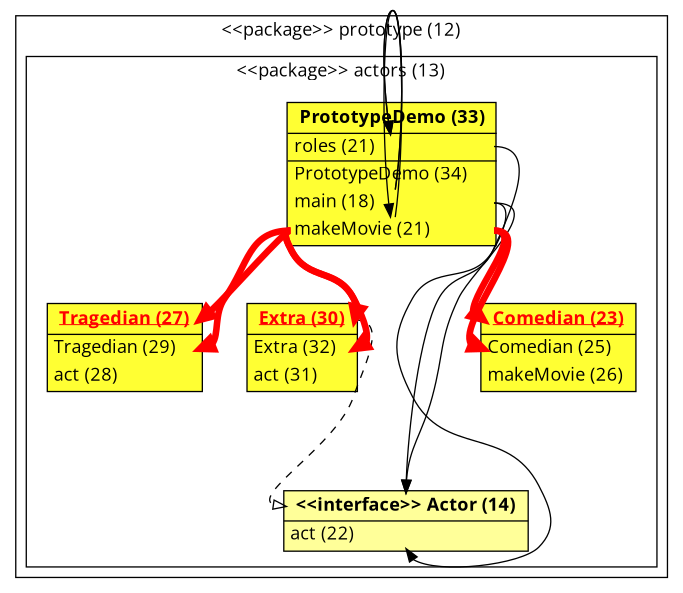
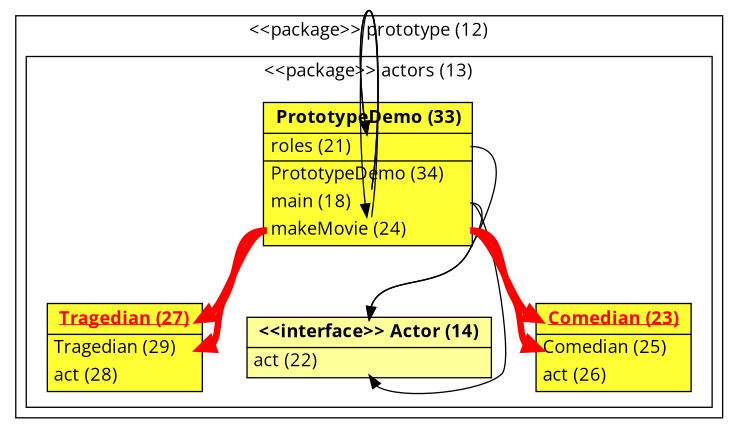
(363, 229) -> (339, 229)
(302, 348) -> none
(556, 375) -> (575, 375)
